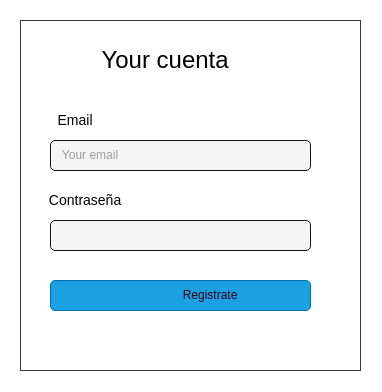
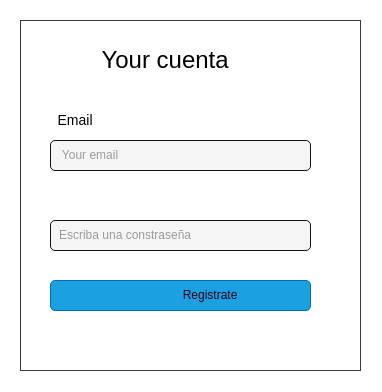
(86, 201) -> none
none -> (126, 236)
